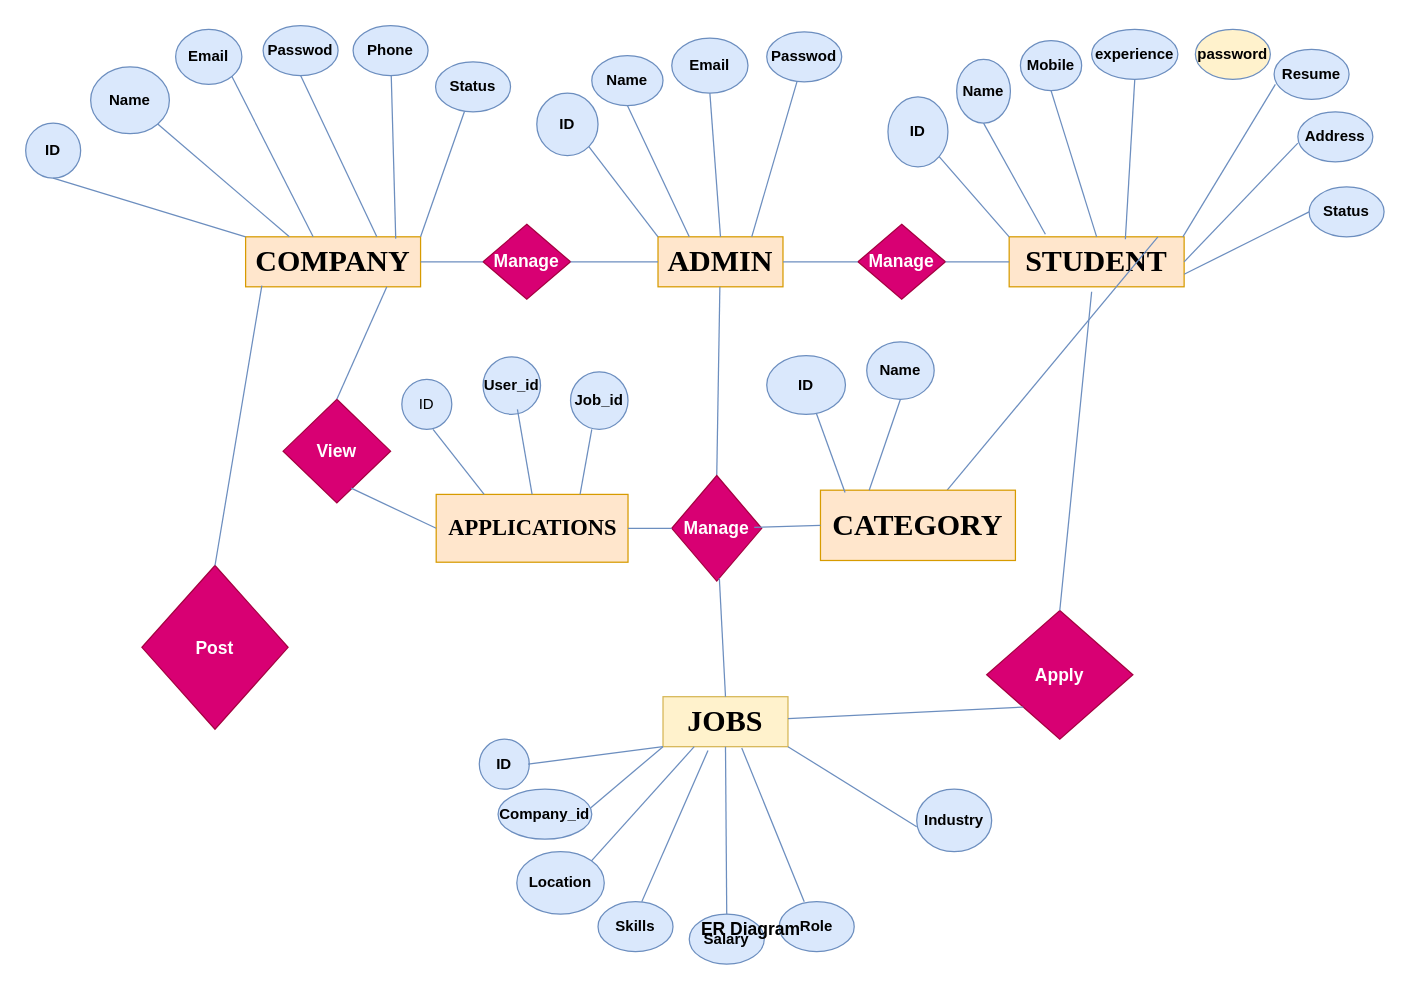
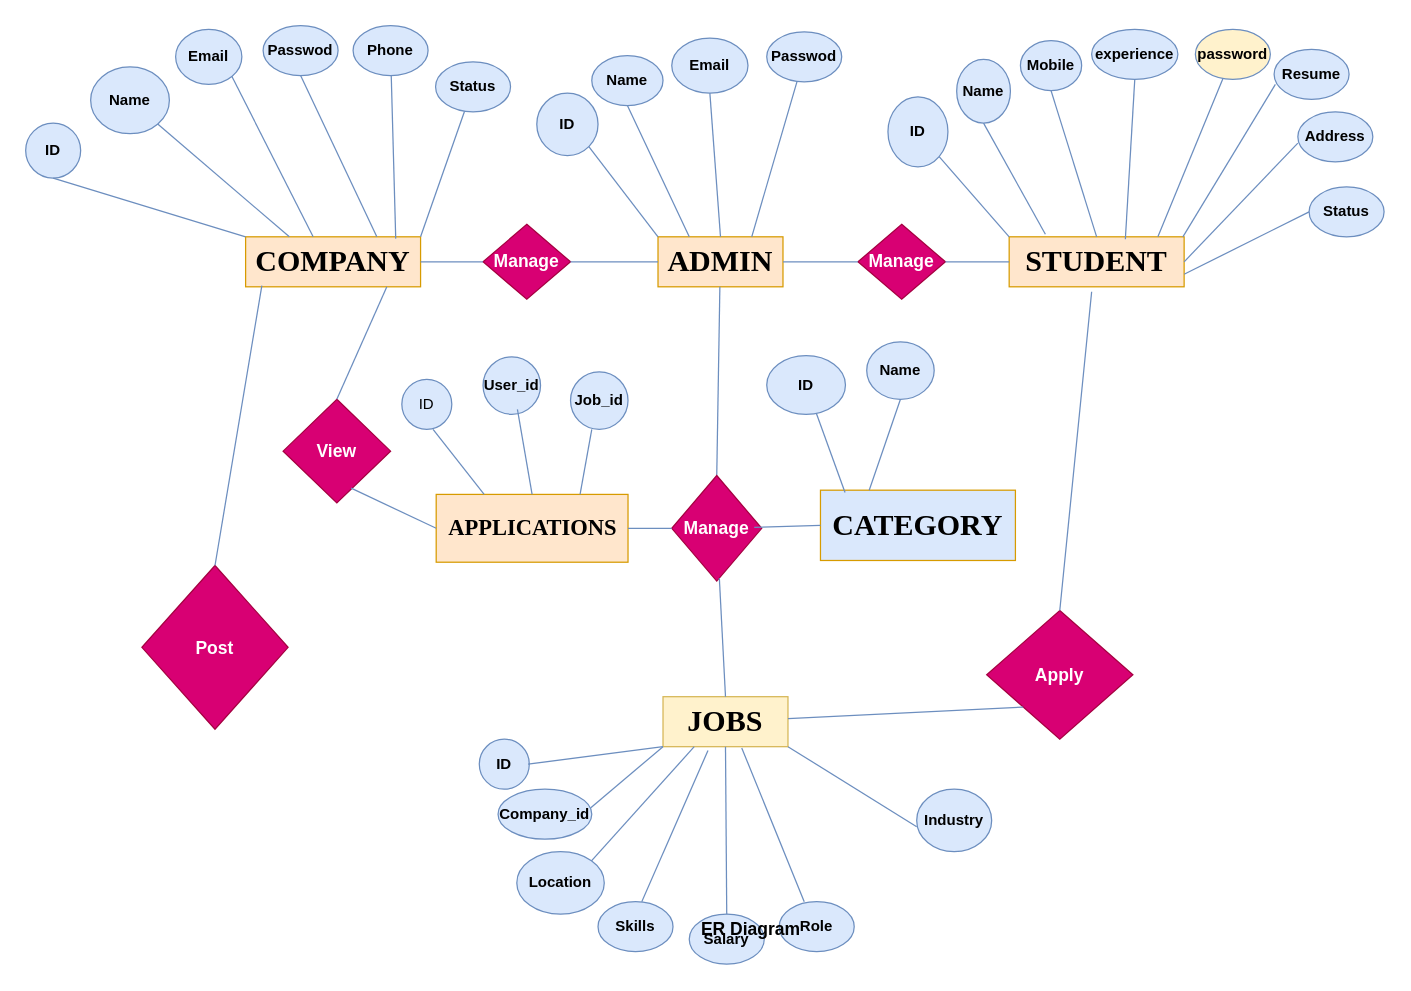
(1053, 363) -> (1190, 158)
(918, 525) -> (918, 525)
